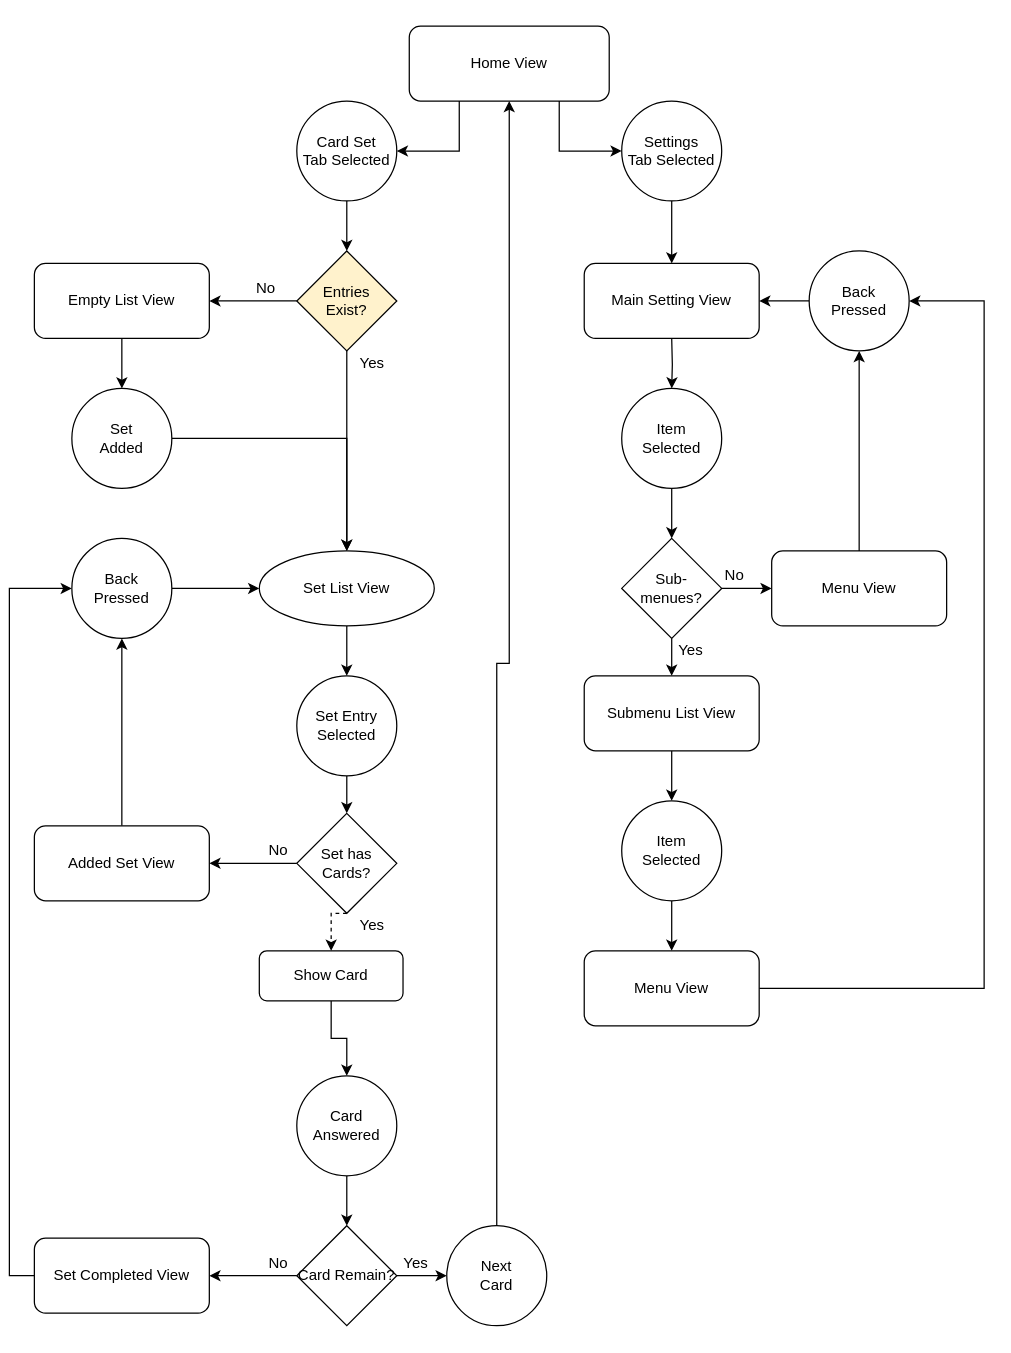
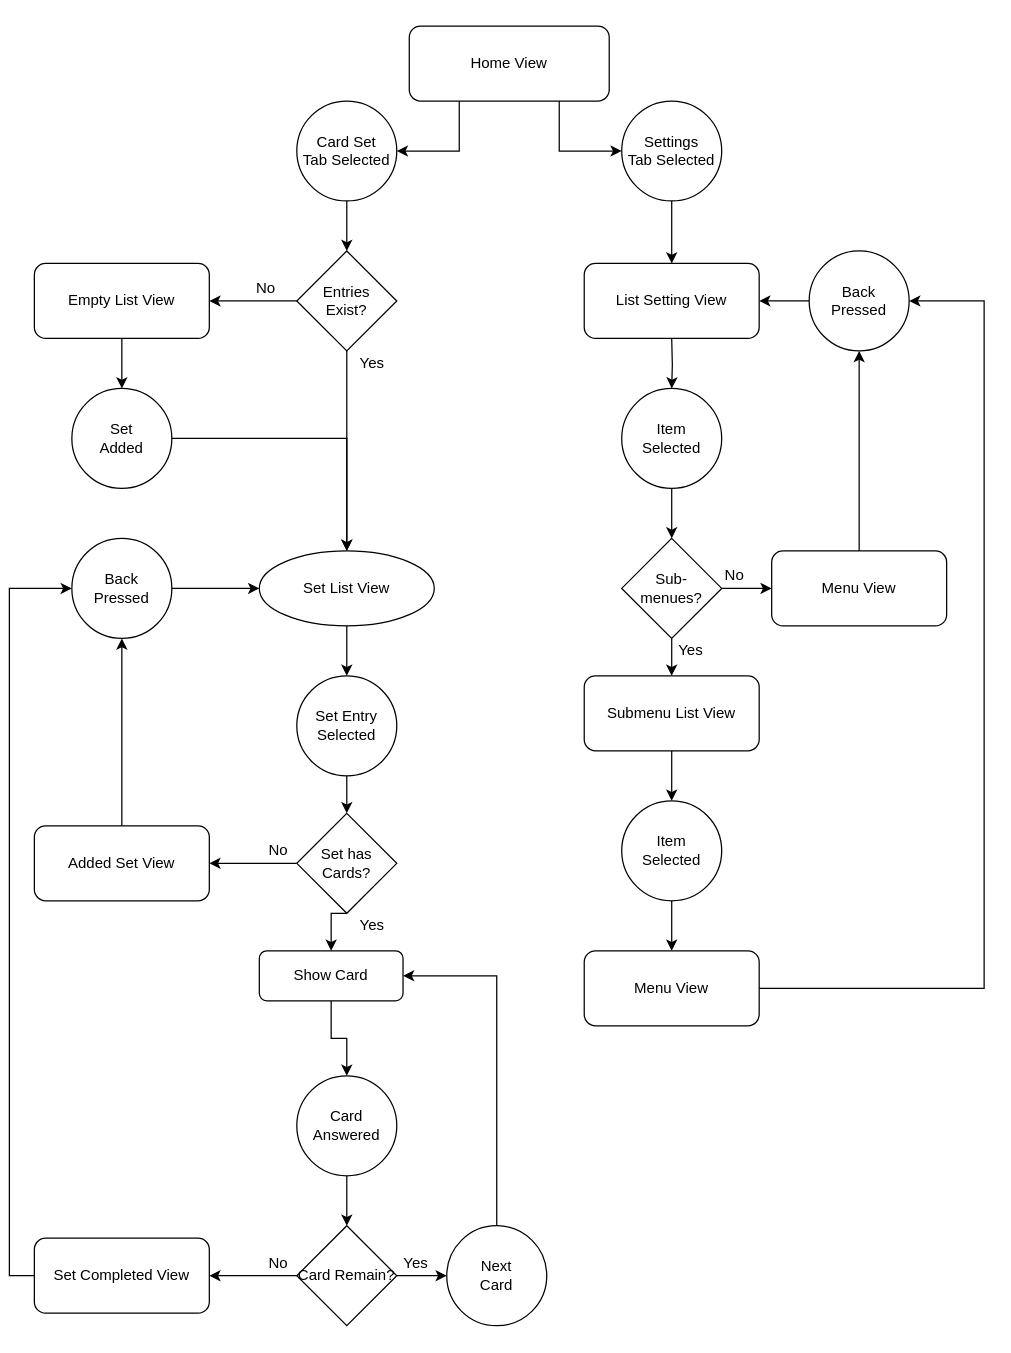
(347, 301) -> (347, 301)
(672, 301) -> (672, 301)
(509, 550) -> (455, 976)
(331, 921) -> (331, 921)
